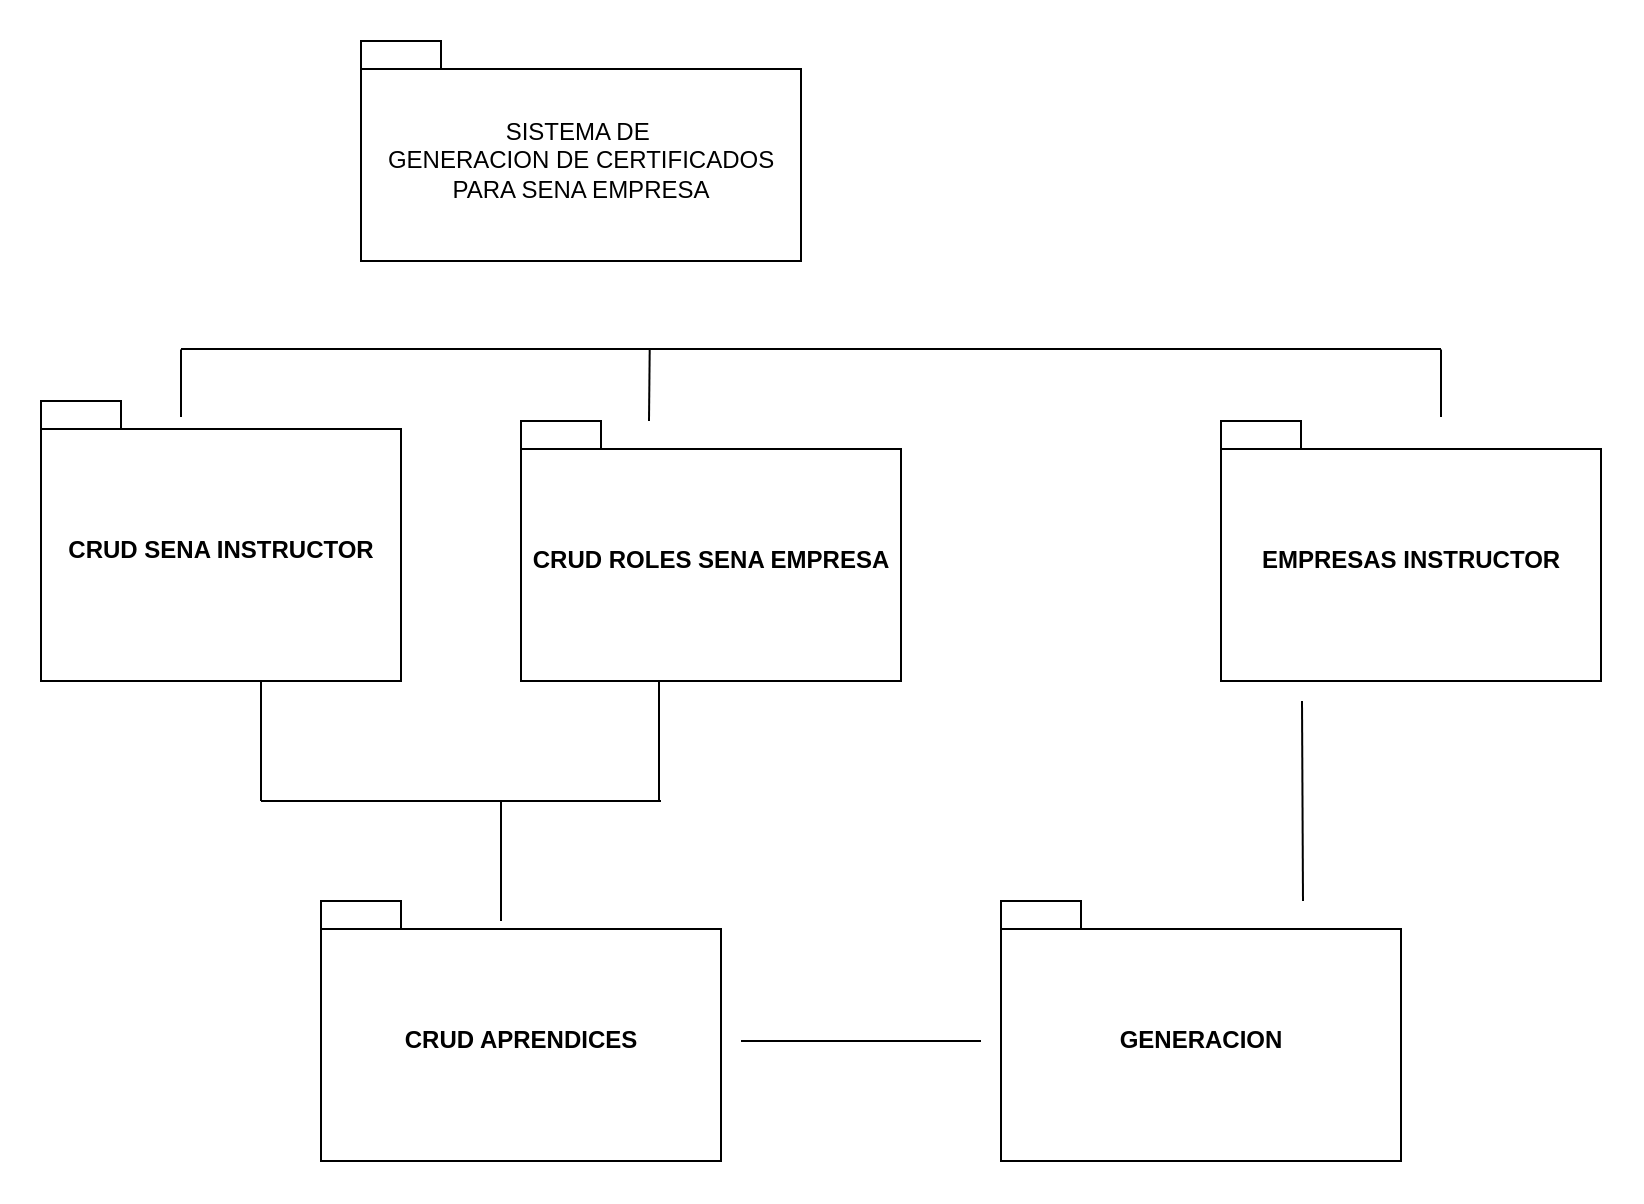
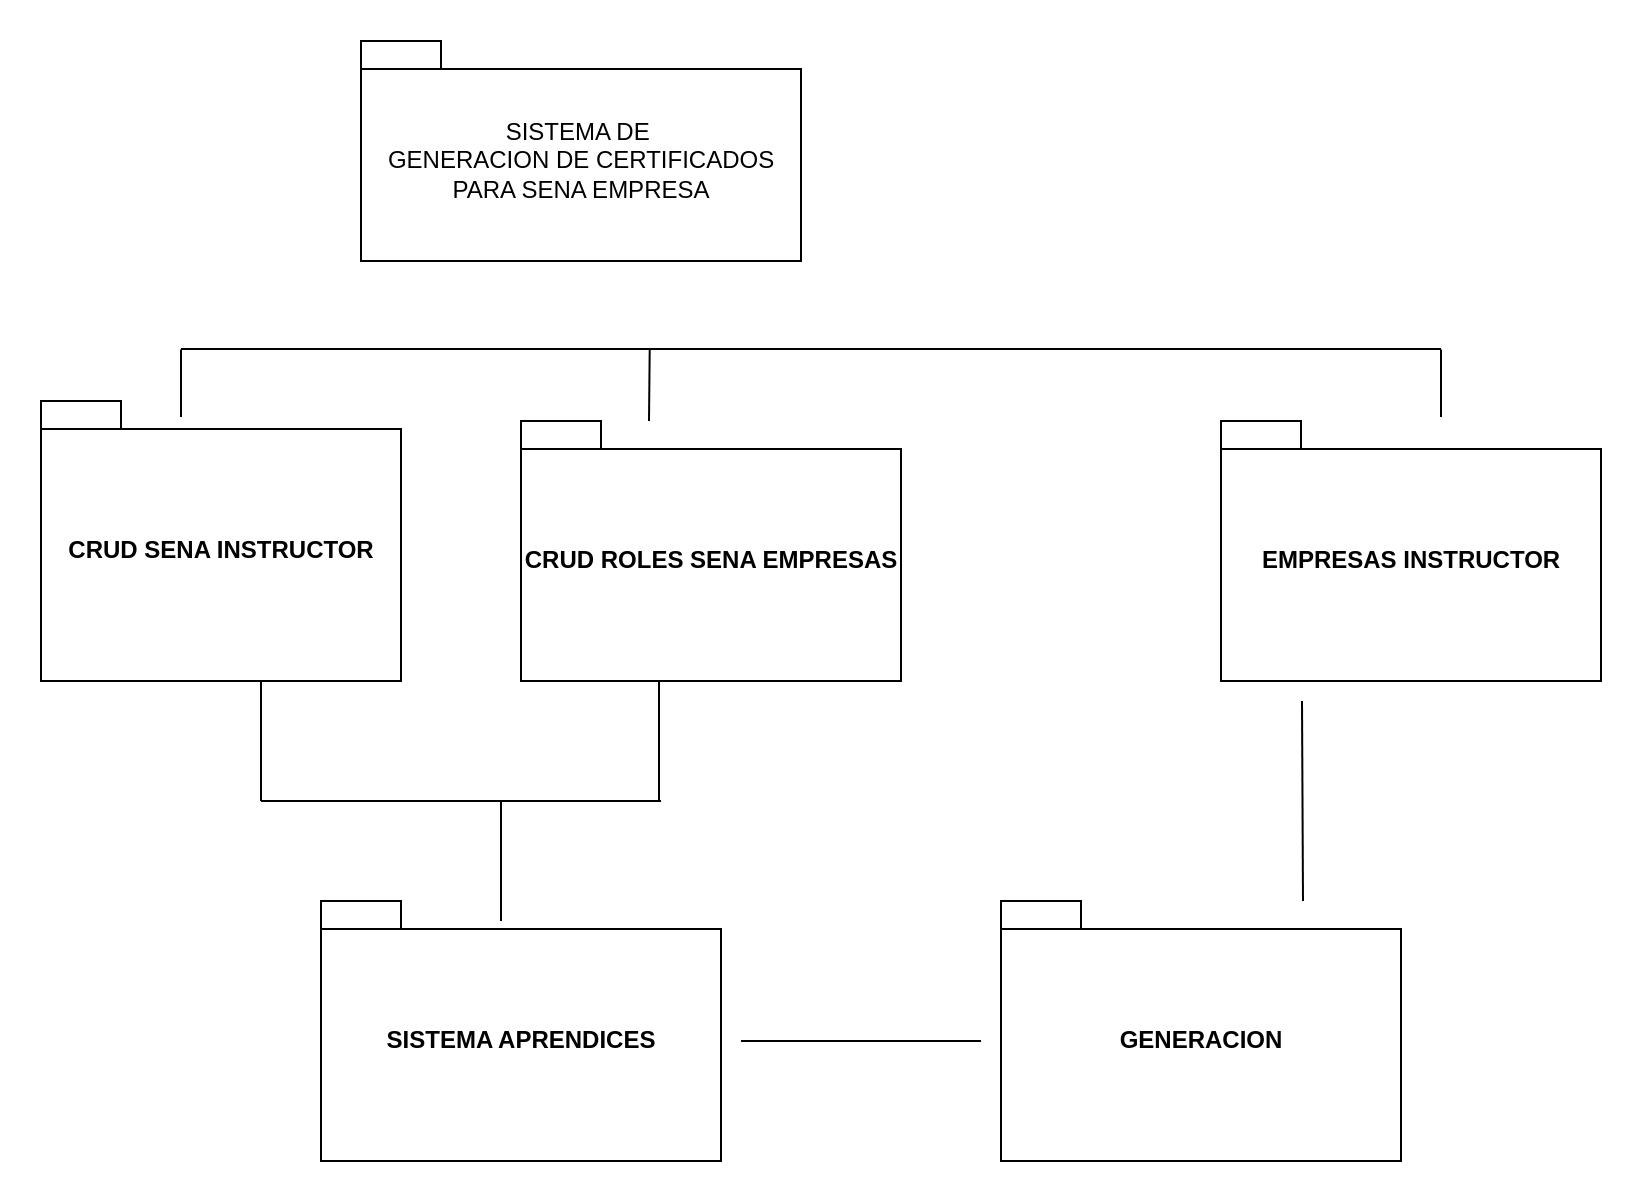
(712, 561) -> (712, 561)
(522, 1041) -> (522, 1041)
